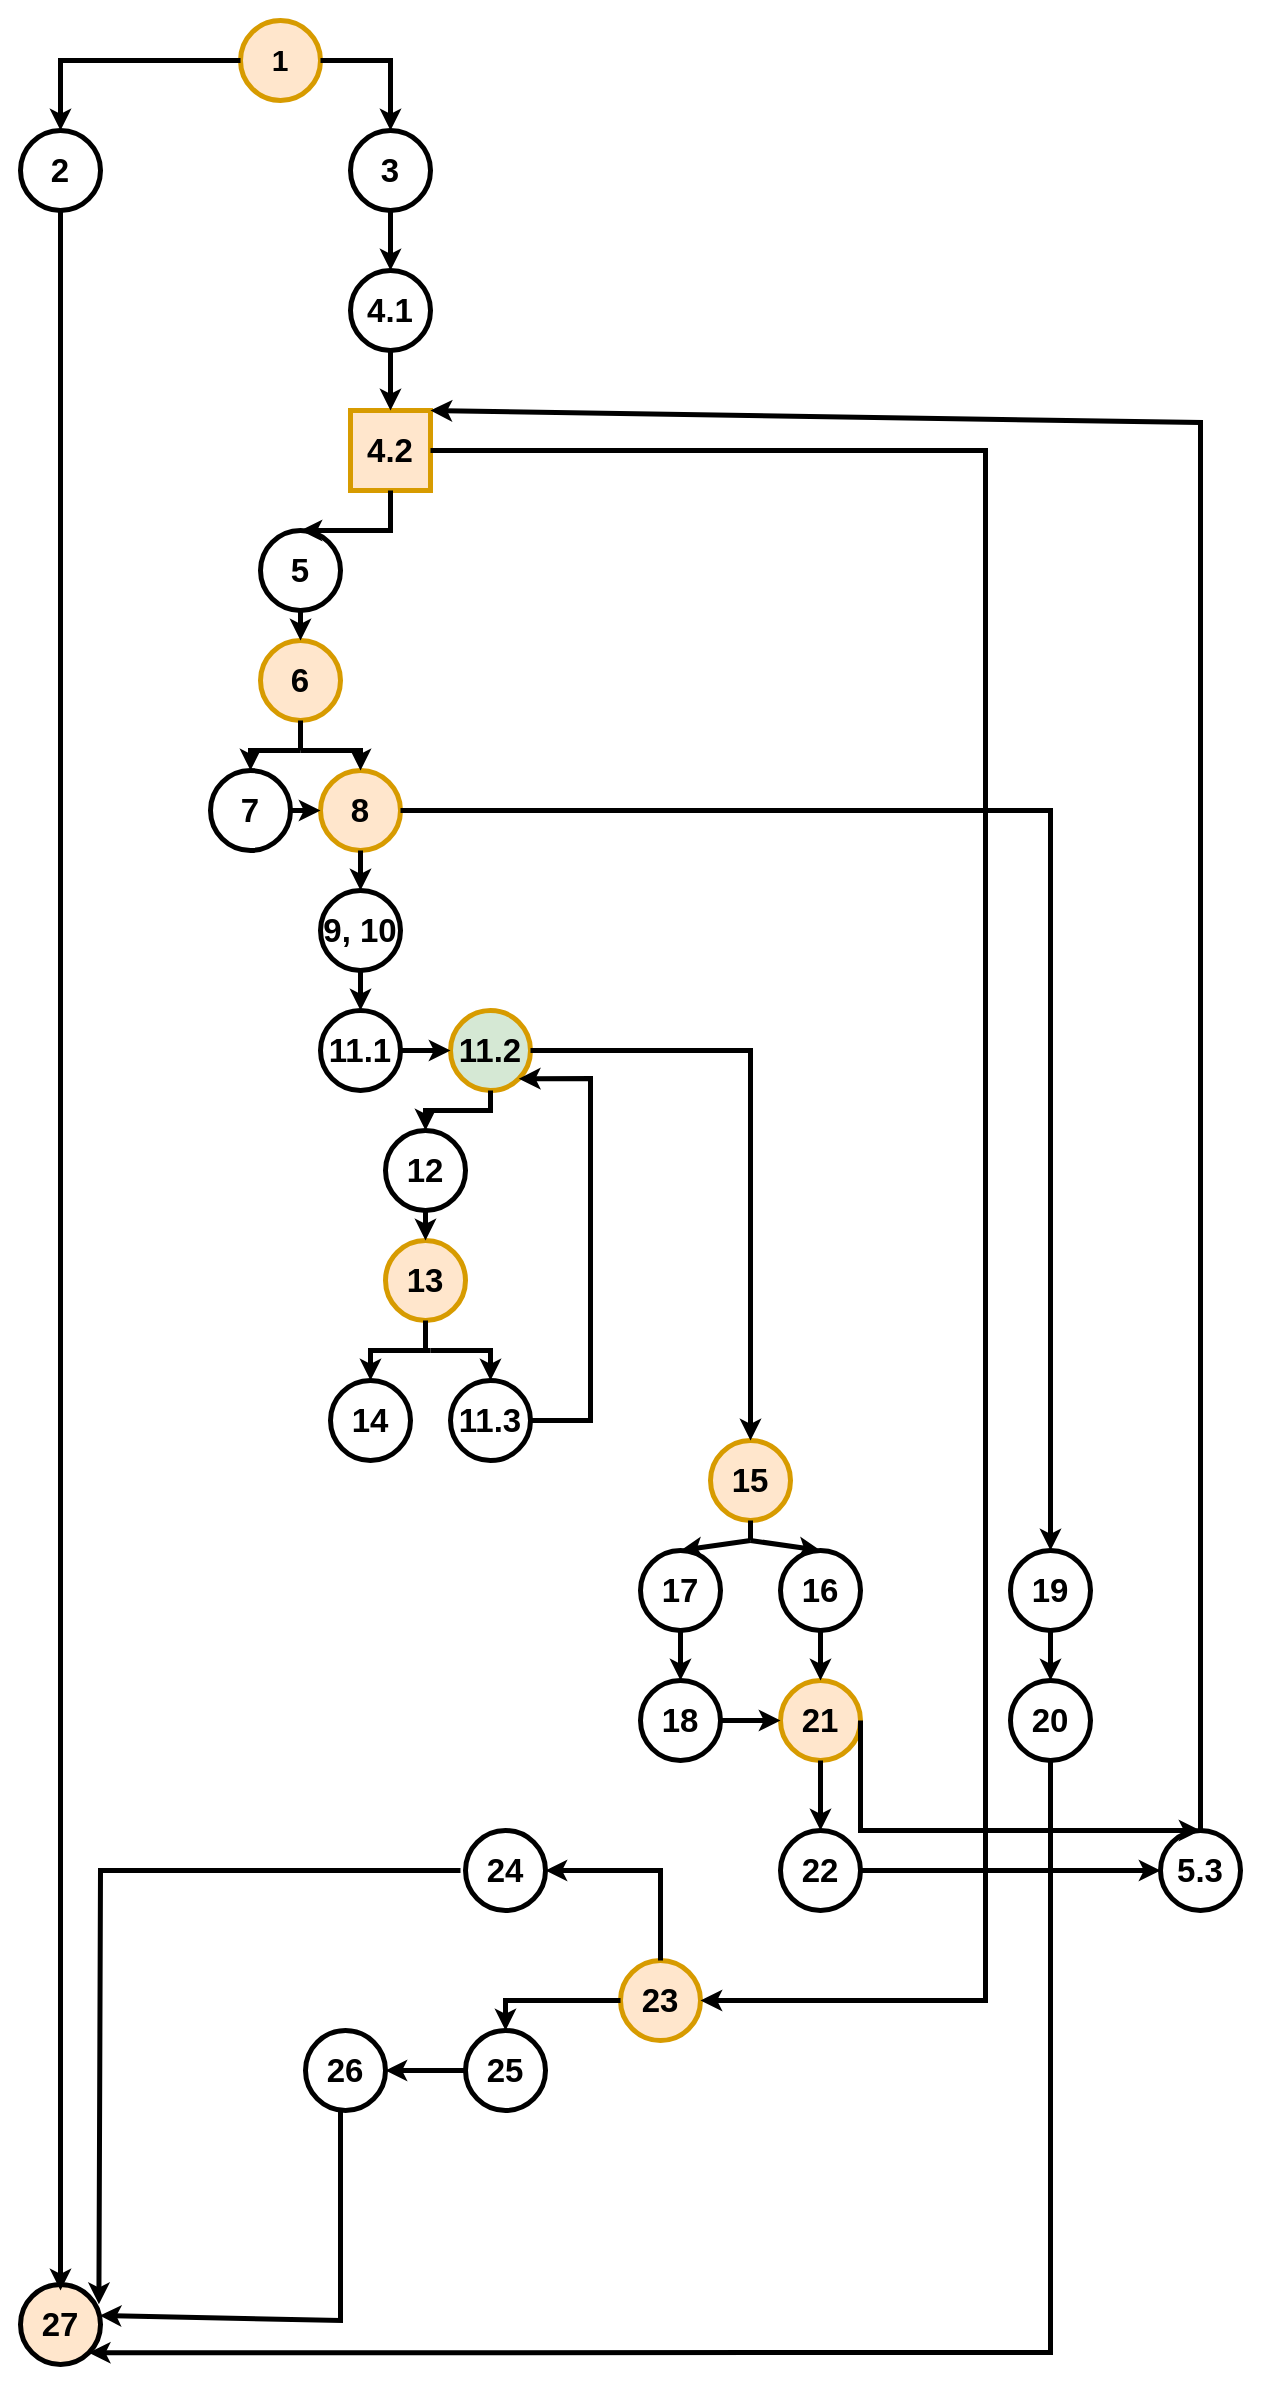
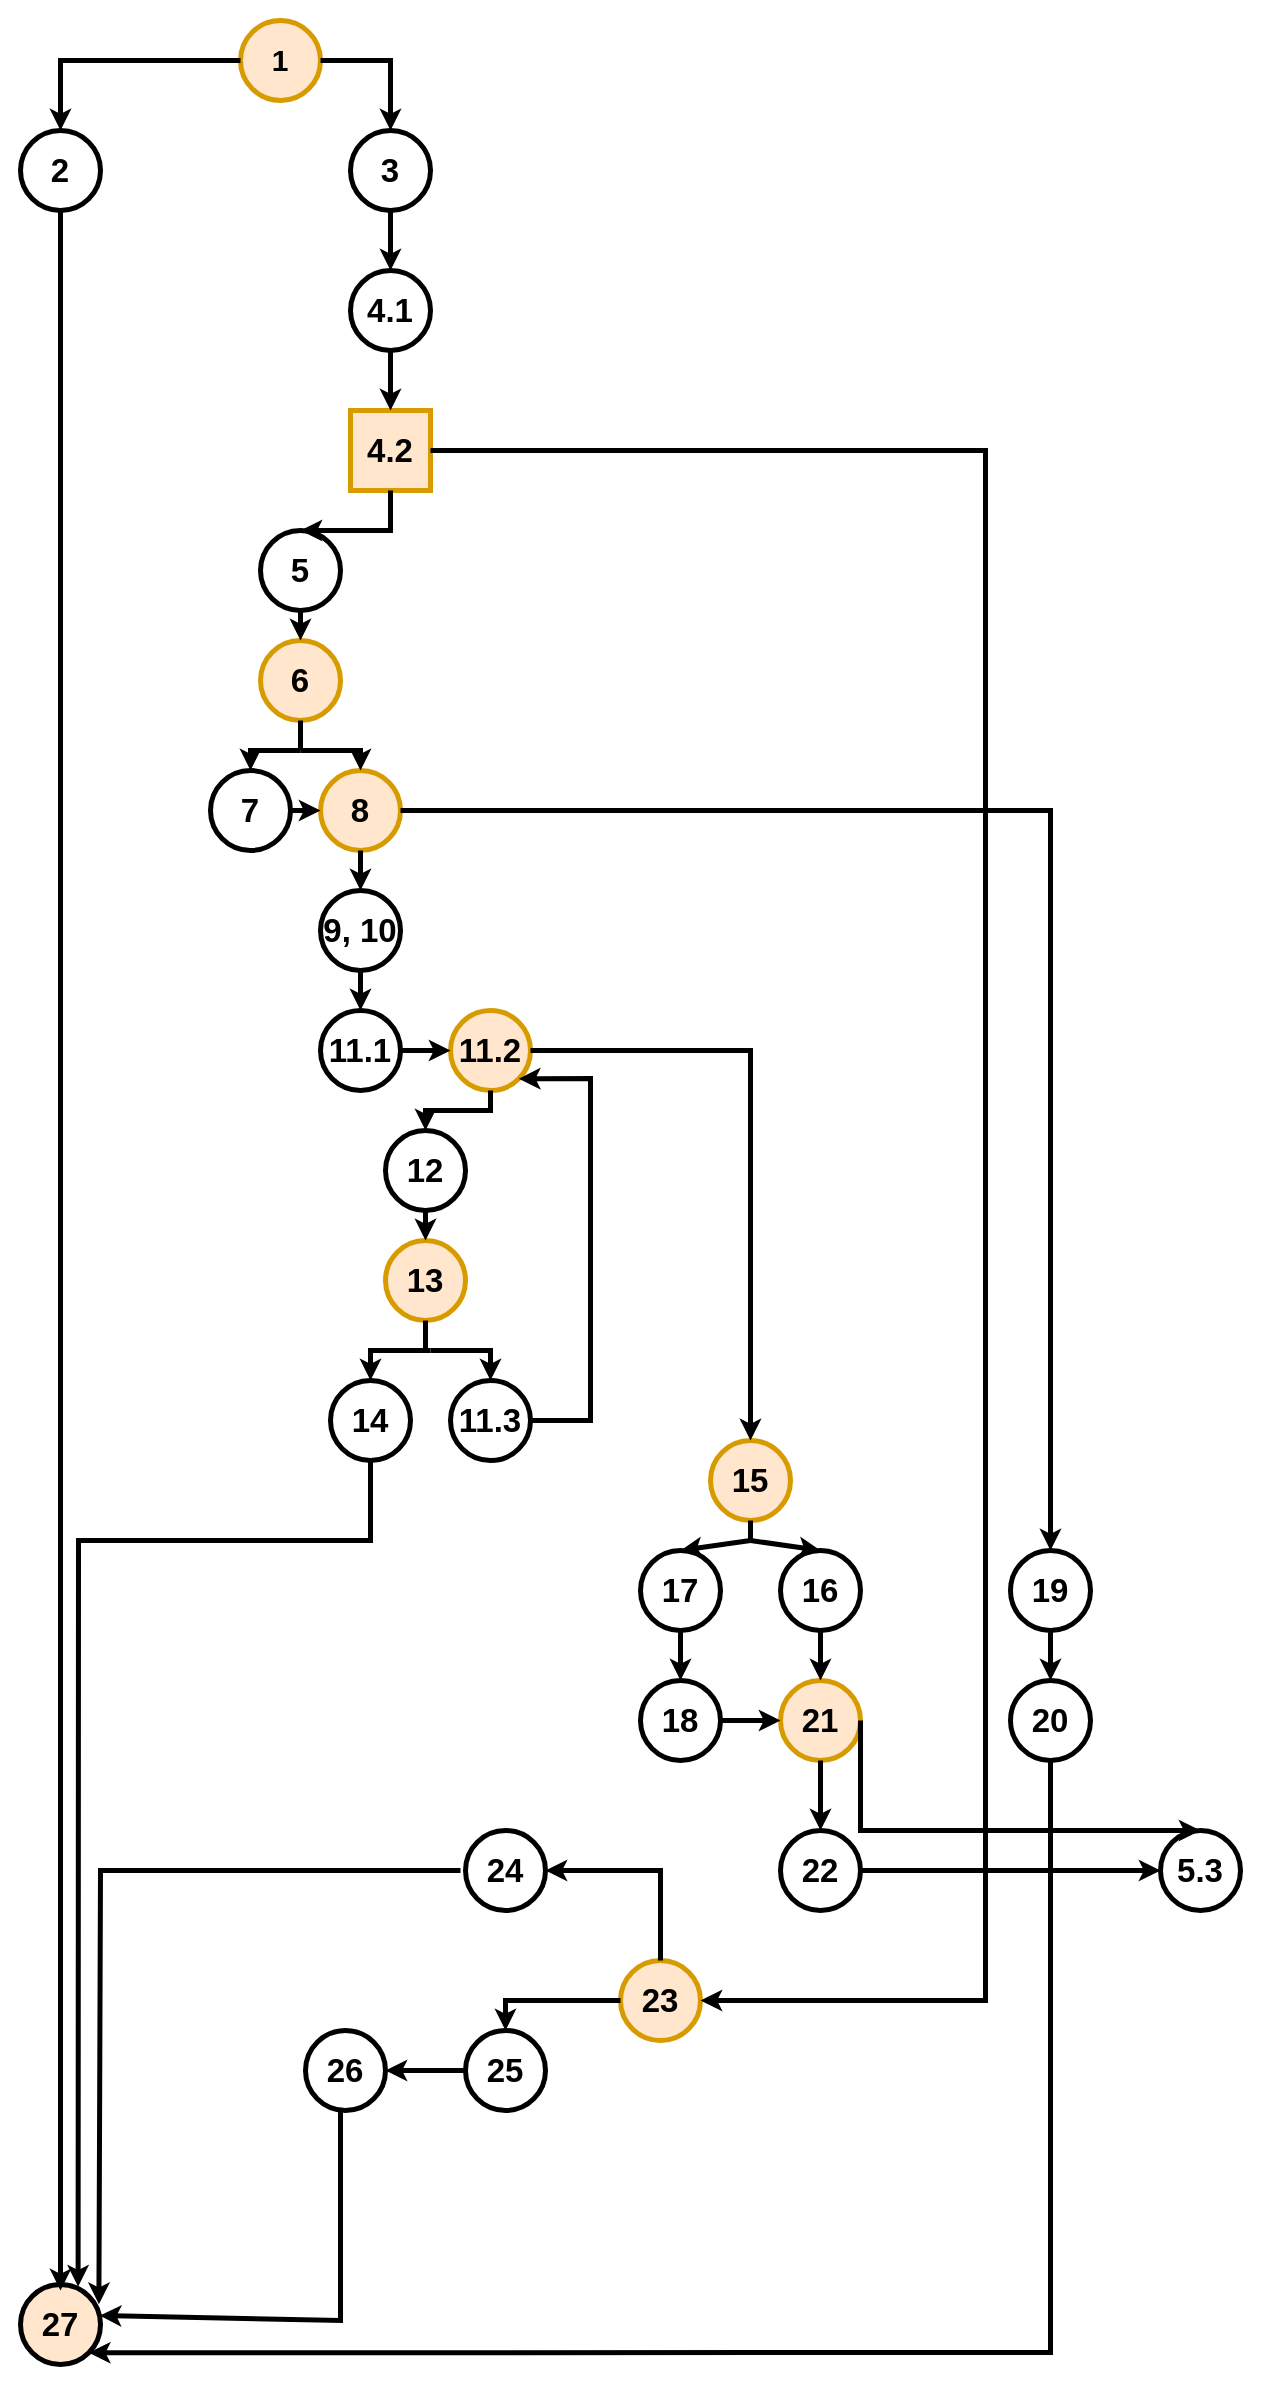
(1201, 748) -> none
(491, 1051) -> (491, 1051)
none -> (78, 1721)
